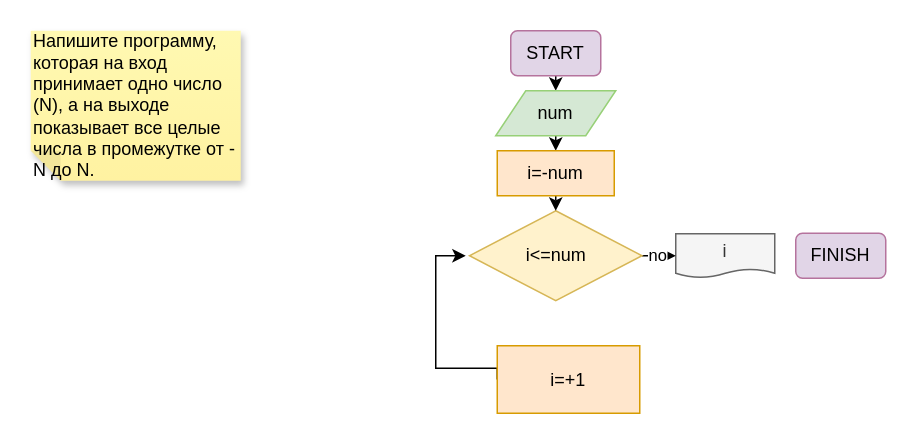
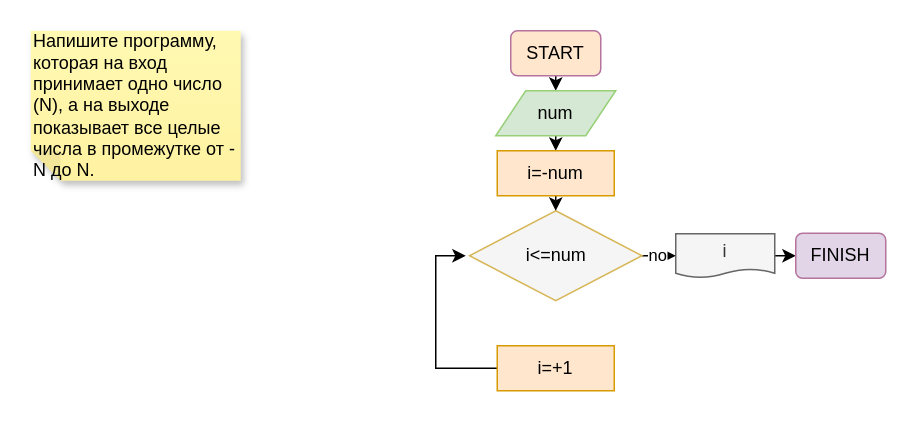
(556, 53) -> (556, 53)
(556, 256) -> (556, 256)
none -> (780, 256)
(569, 380) -> (556, 368)
